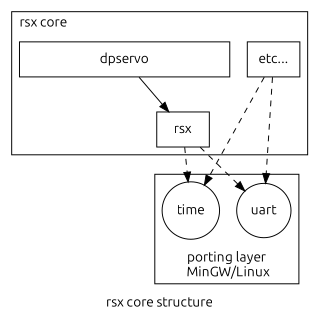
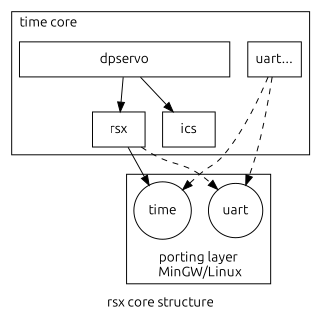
(43, 23) -> (49, 23)
(274, 59) -> (275, 59)
none -> (189, 129)
(186, 161) -> (136, 162)
